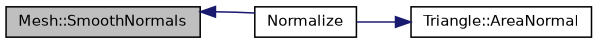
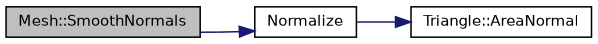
(235, 12) -> (220, 32)
